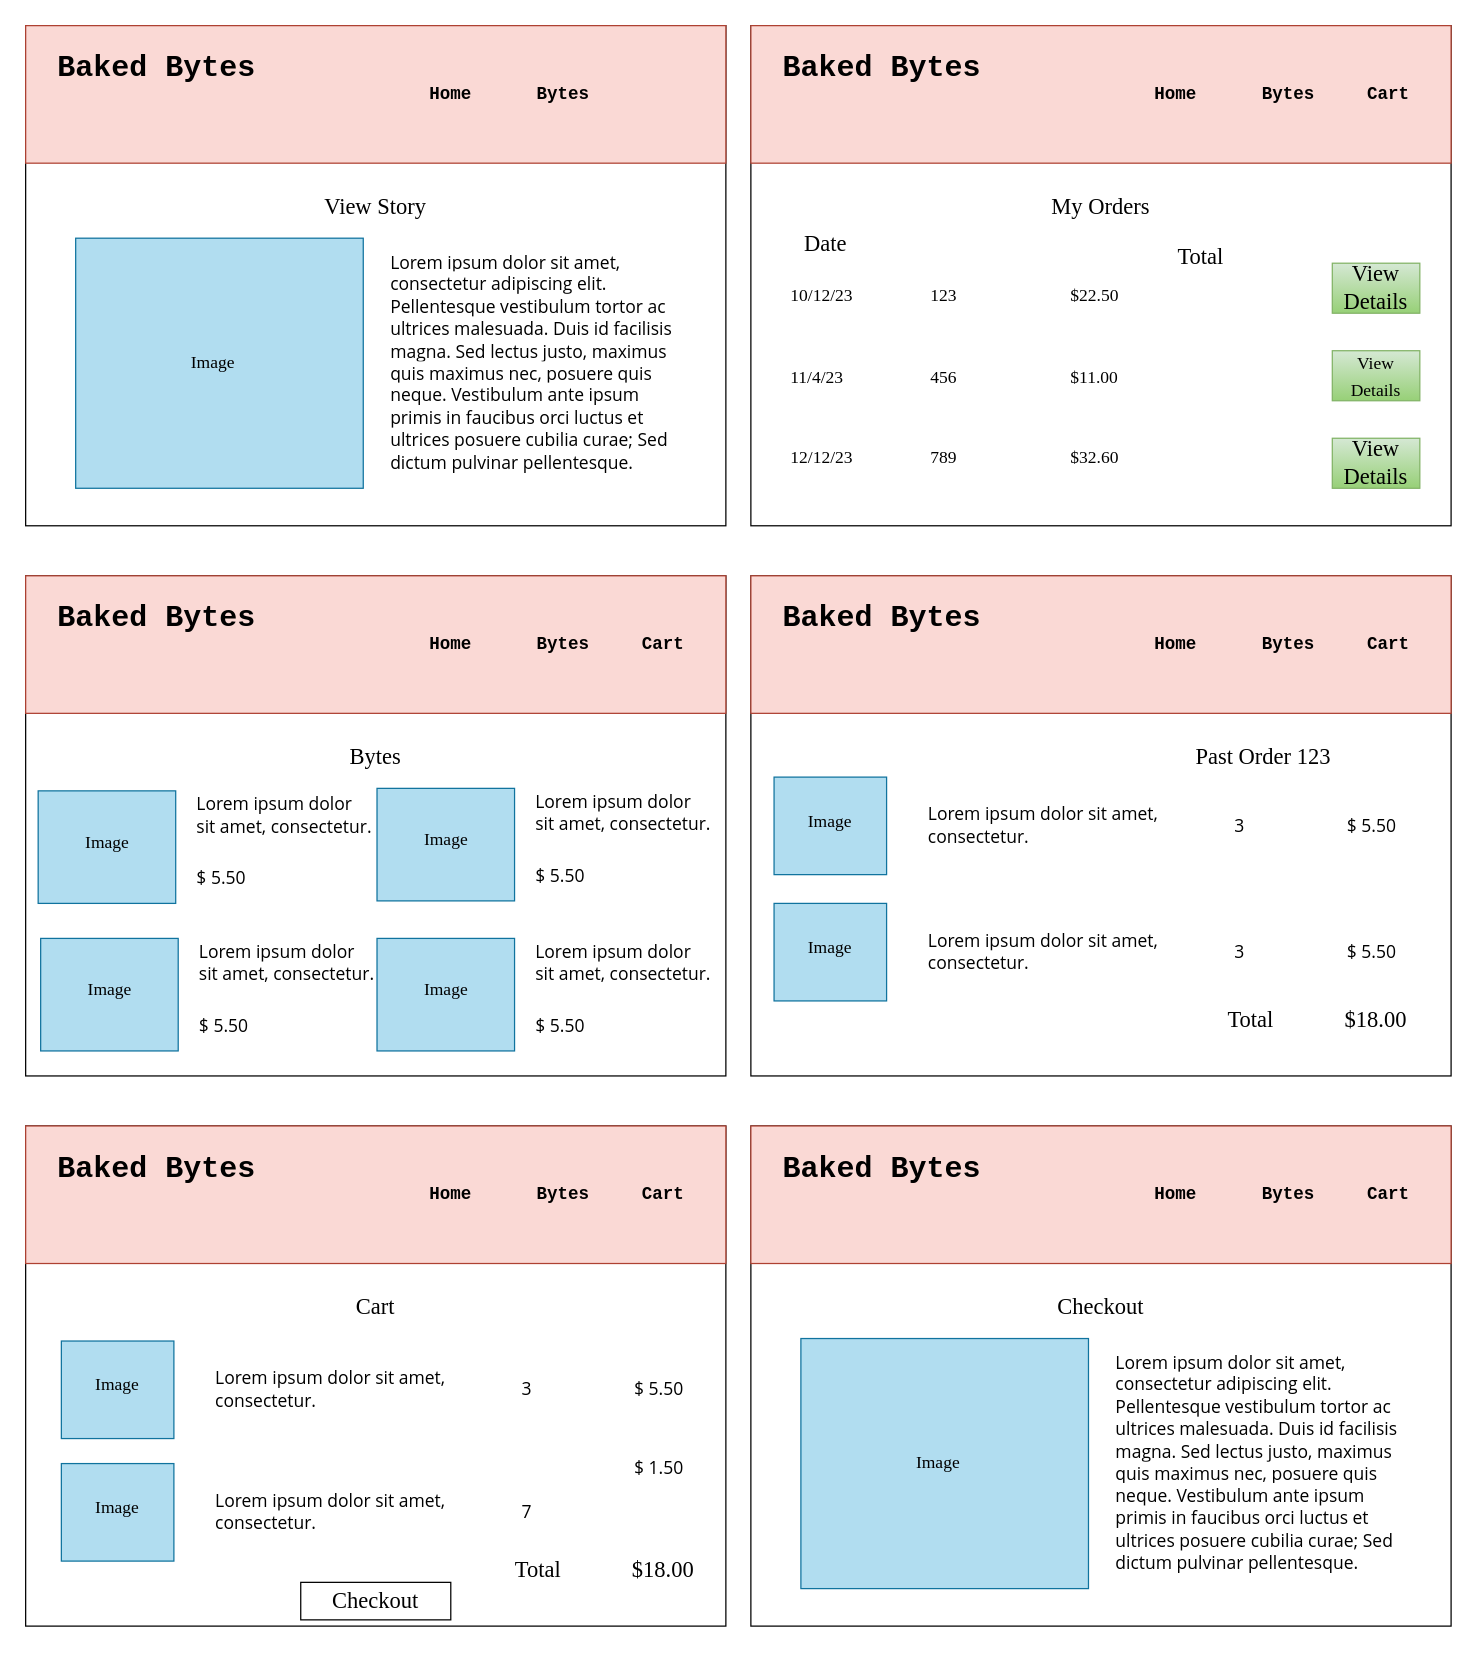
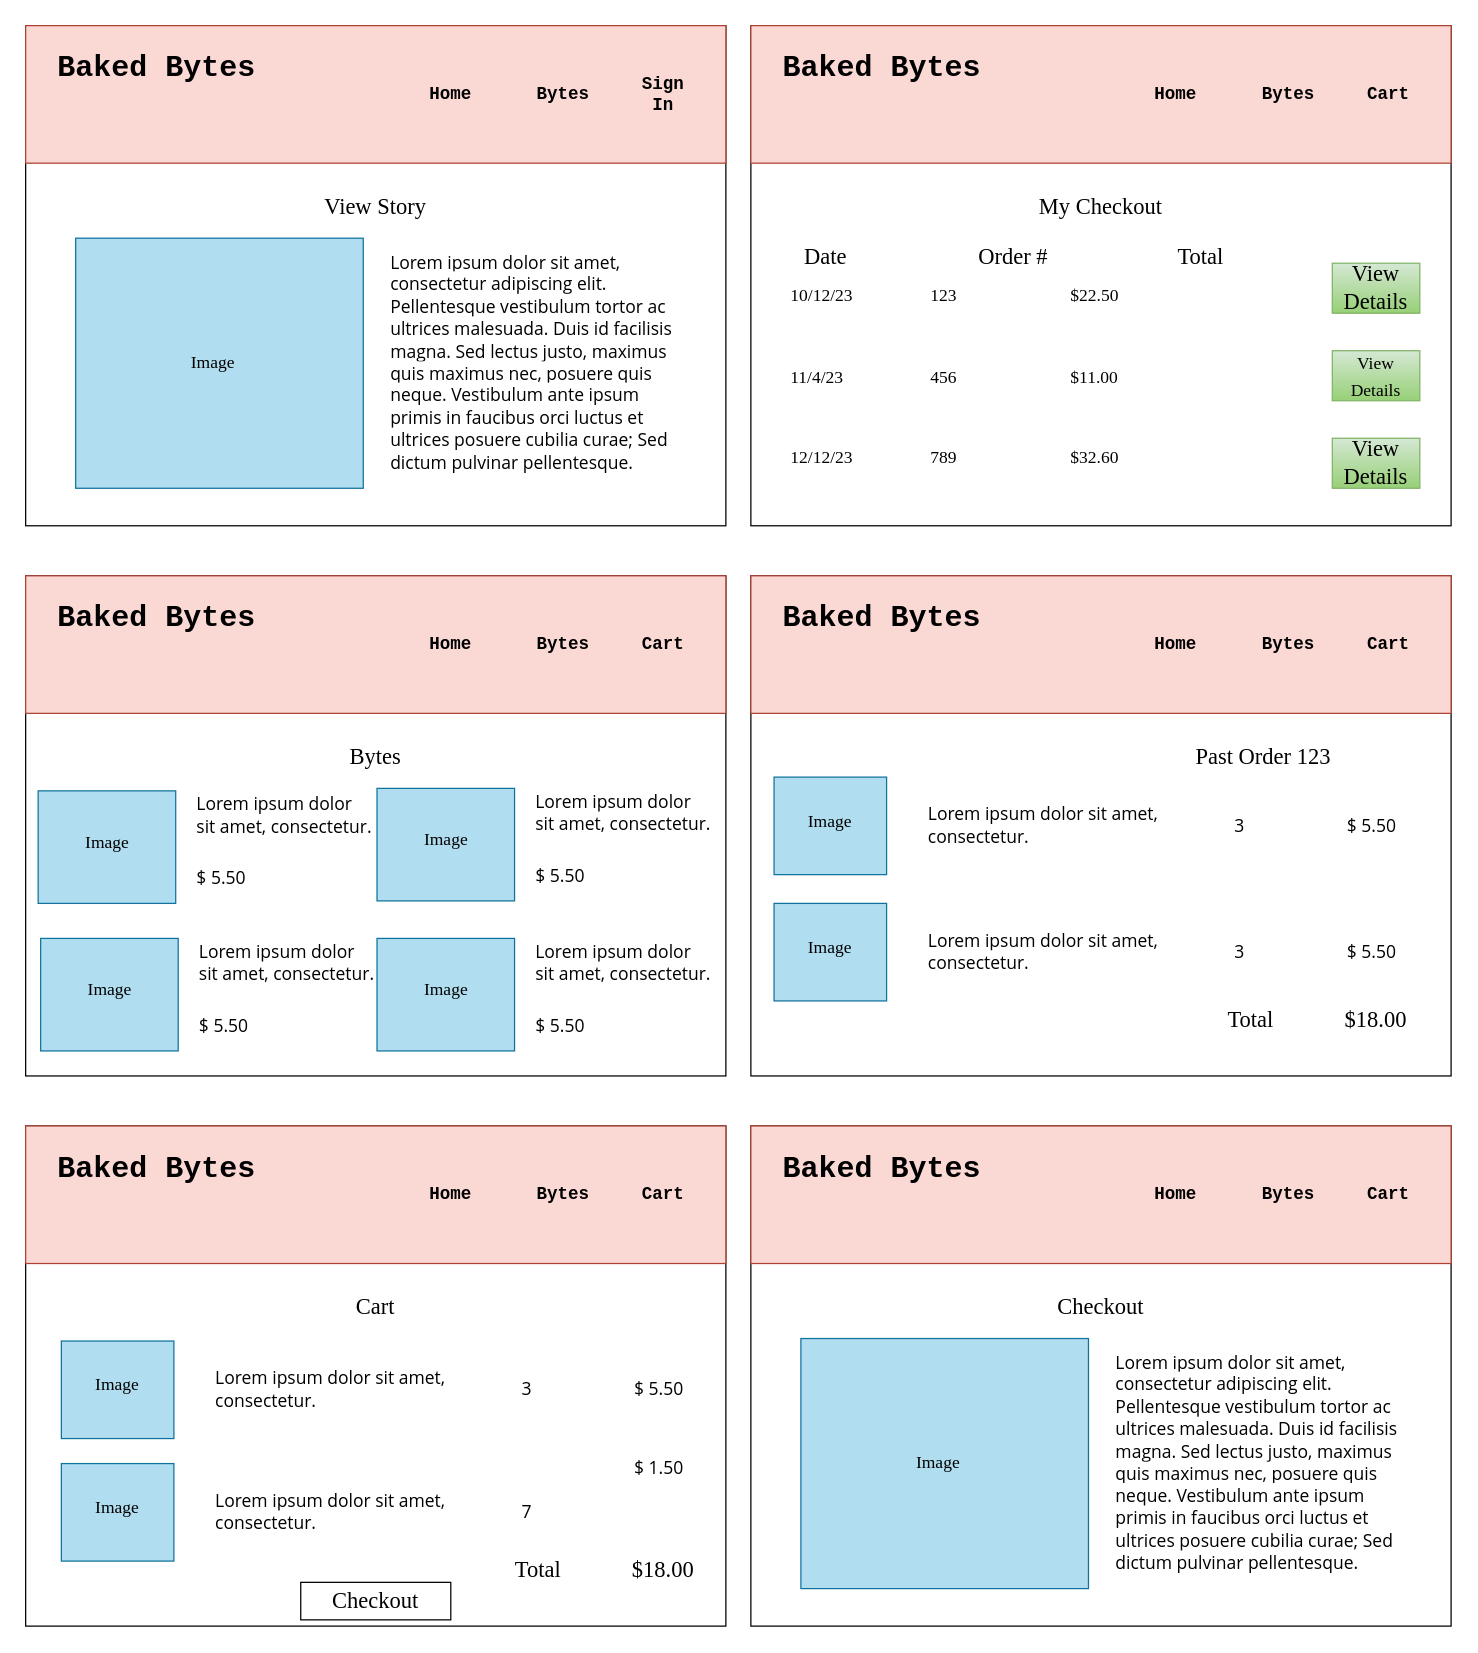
none -> (663, 94)
(1101, 207) -> (1101, 207)
(826, 244) -> (826, 257)
none -> (1013, 257)
